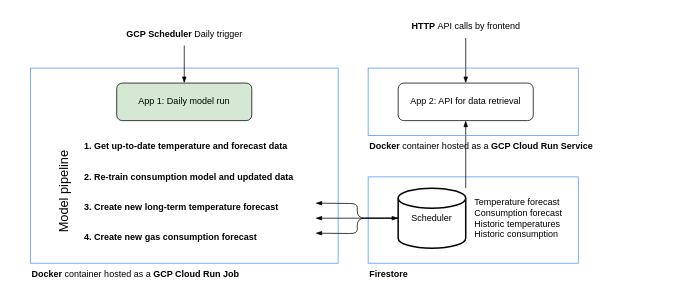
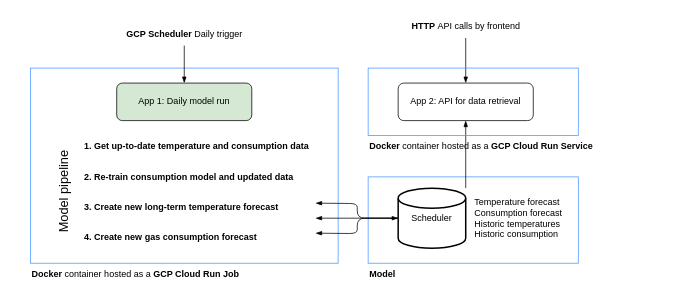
(195, 147) -> (201, 147)
(391, 274) -> (381, 274)
